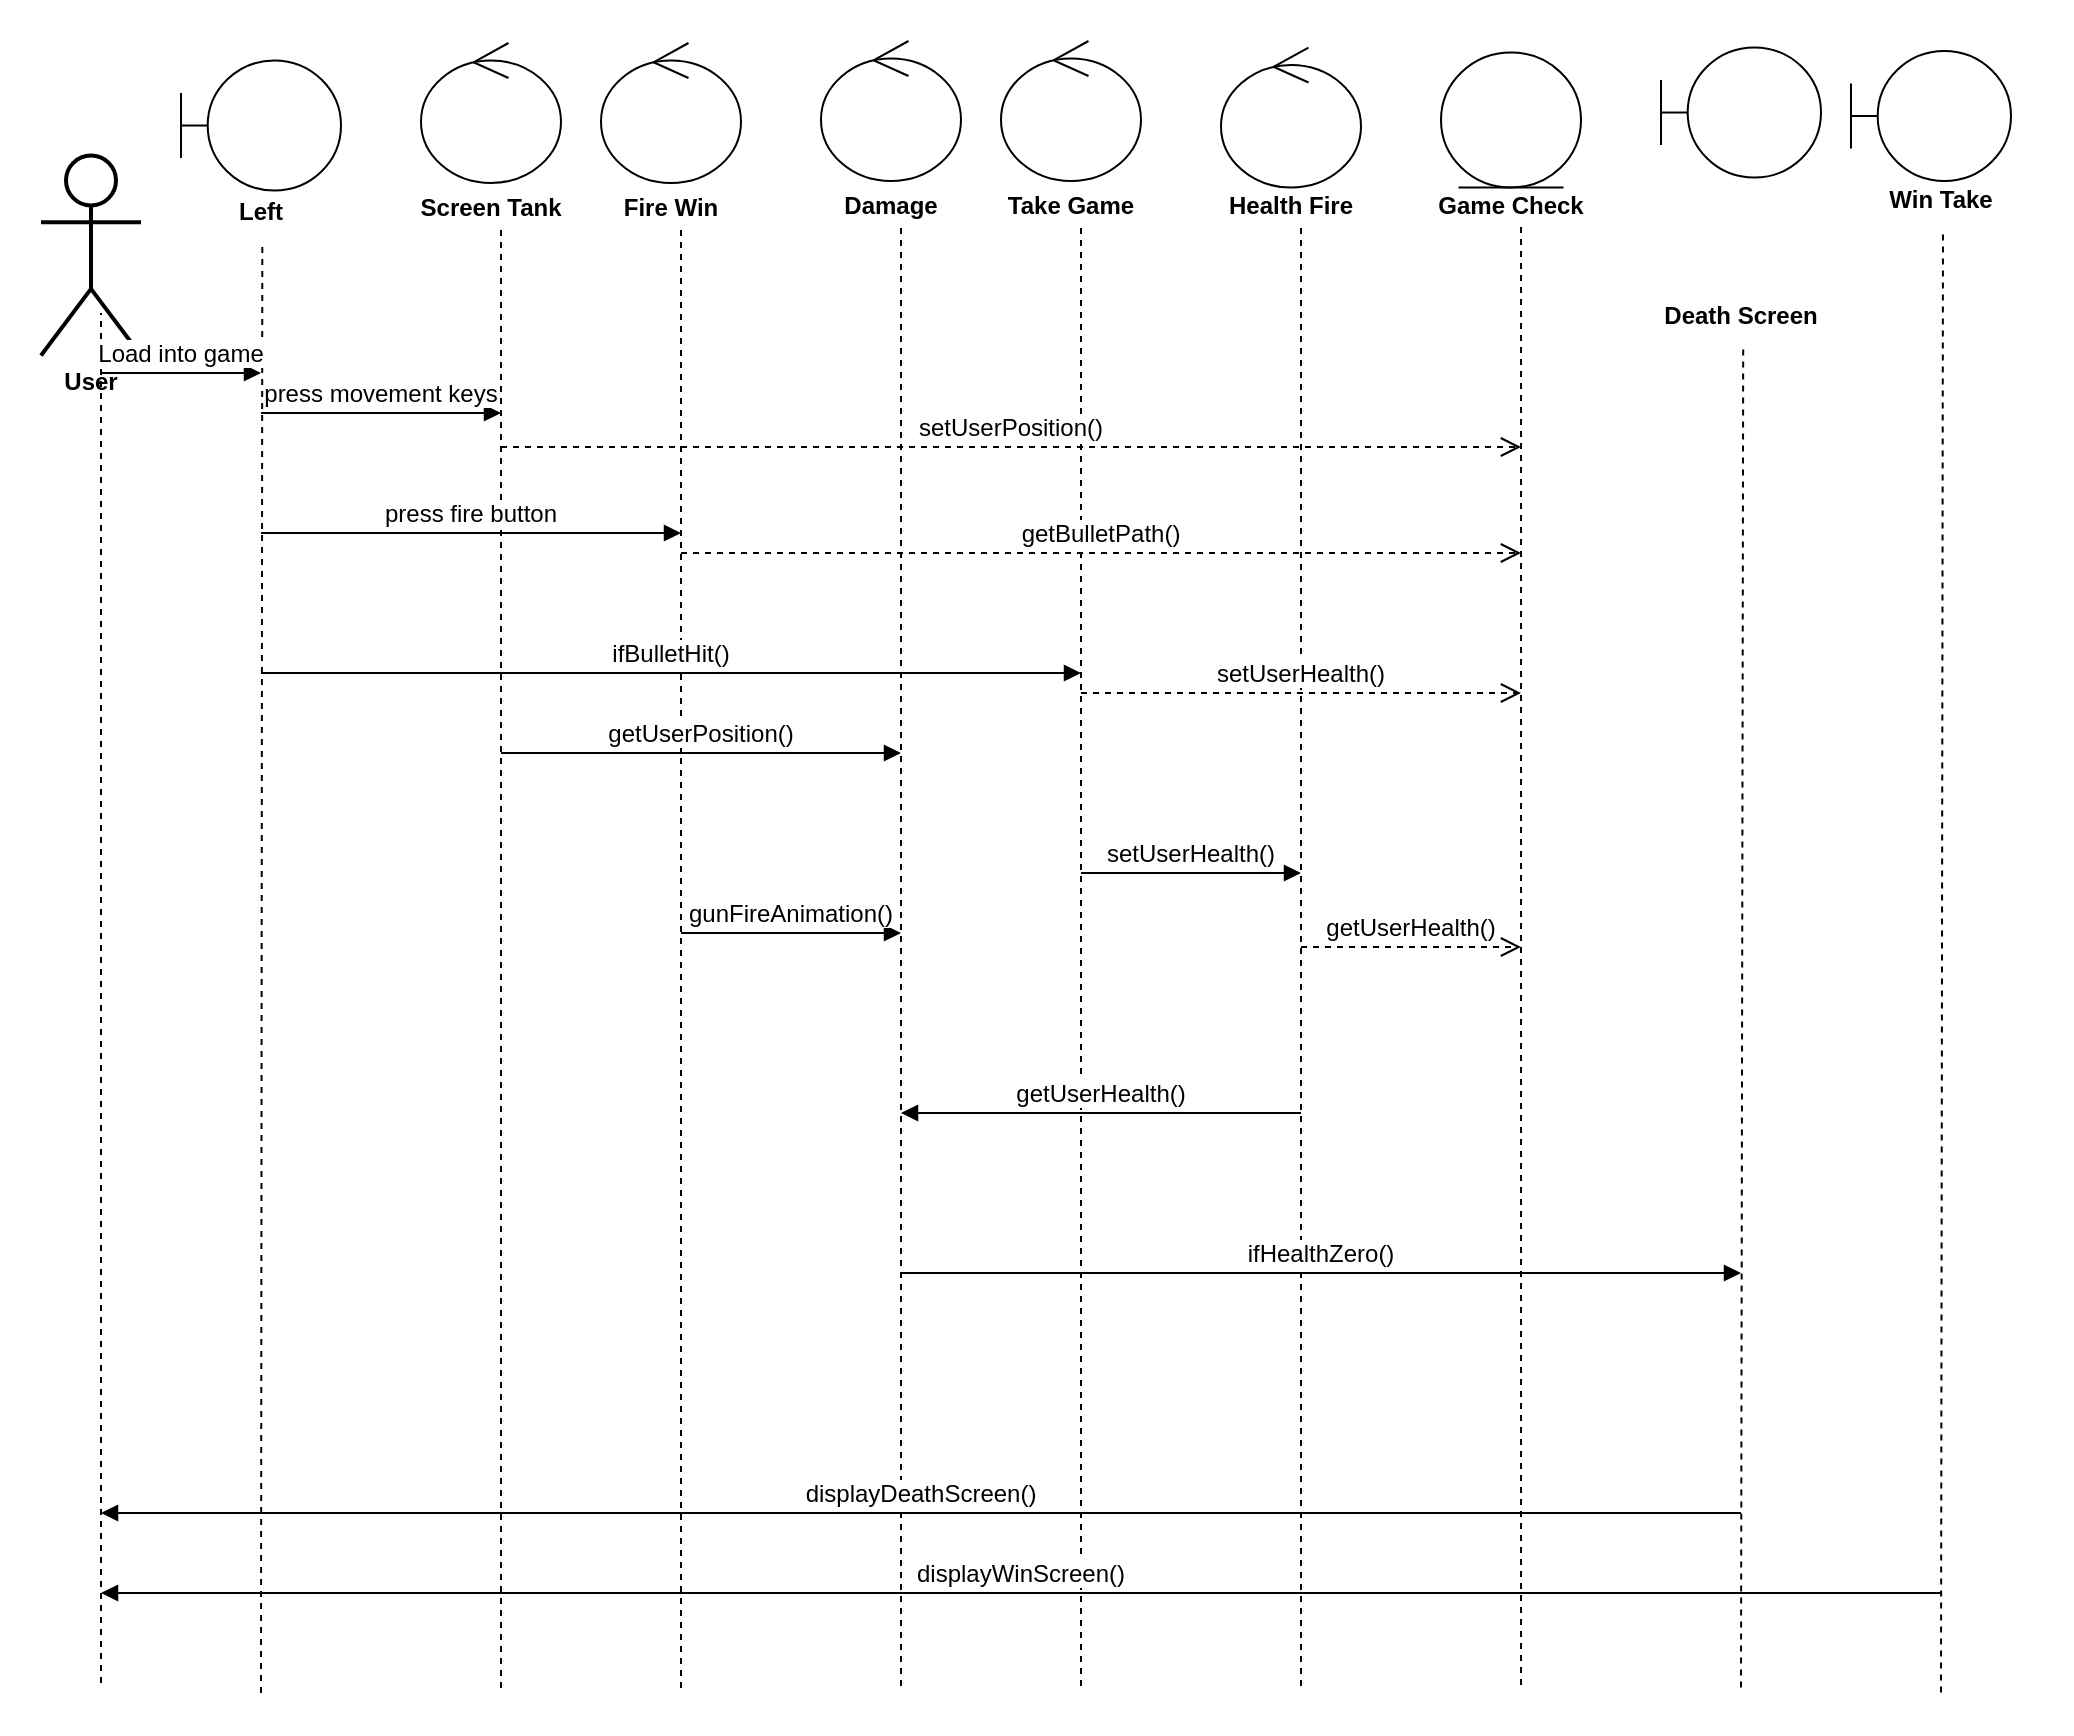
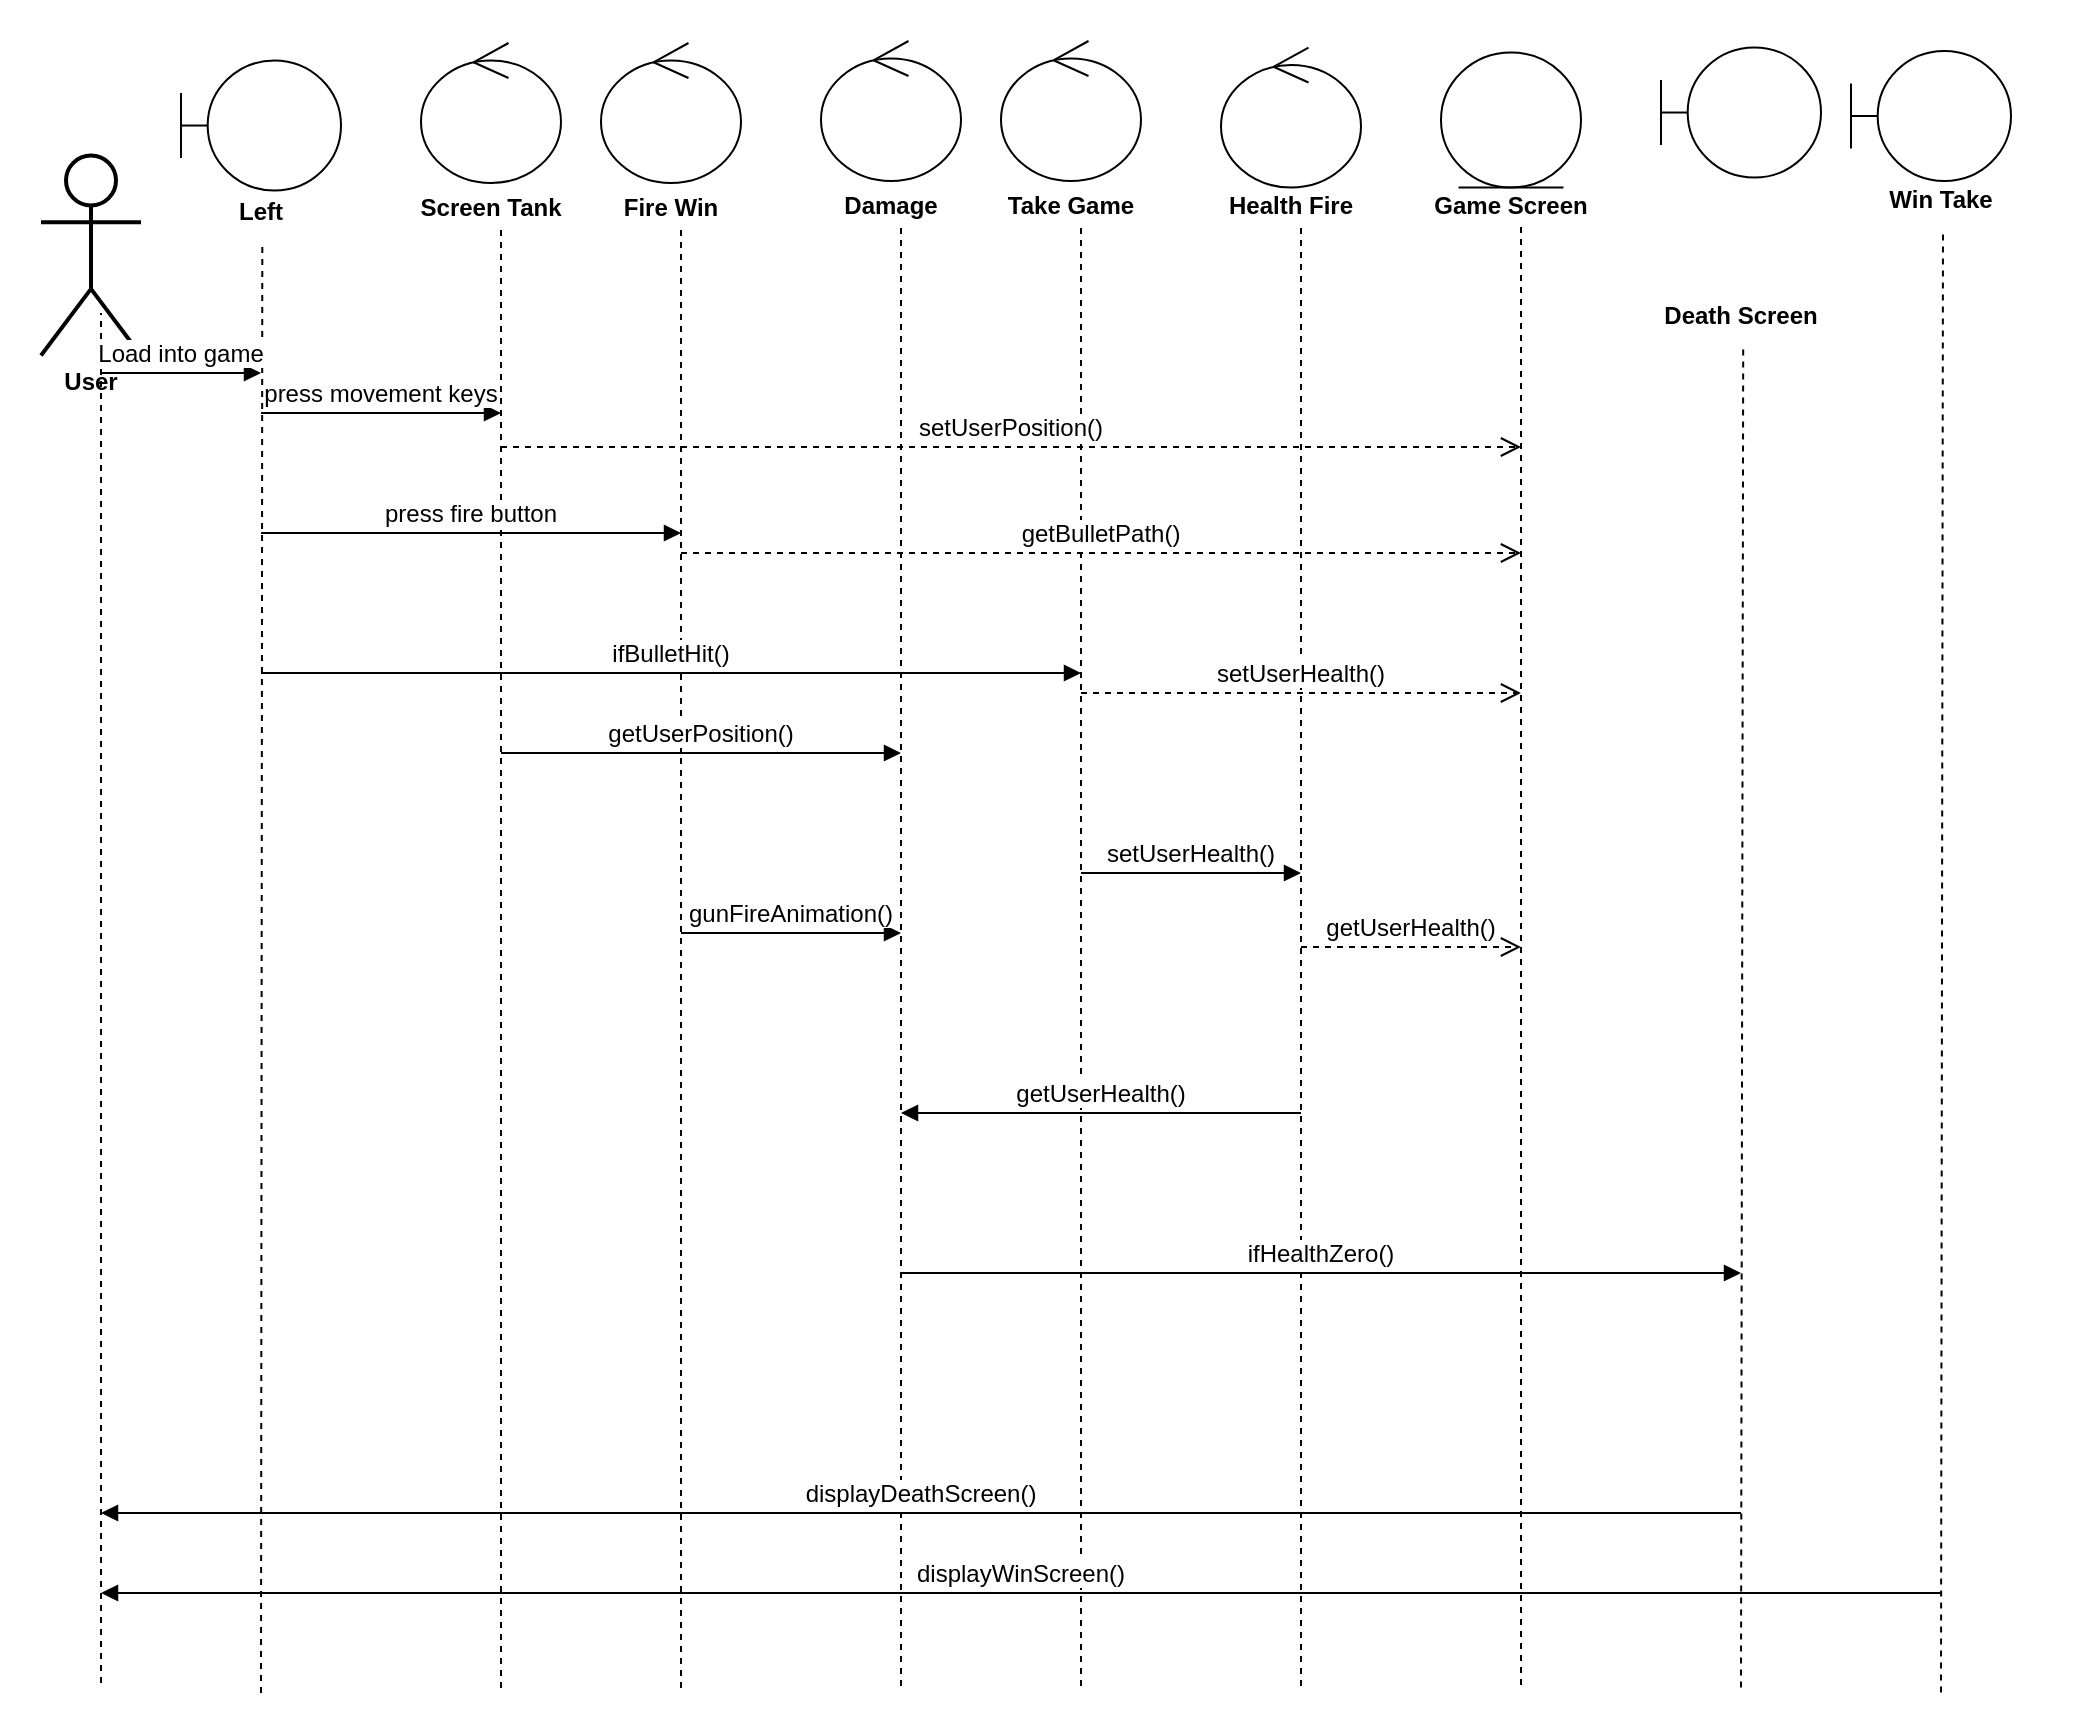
(1512, 207) -> (1512, 207)
